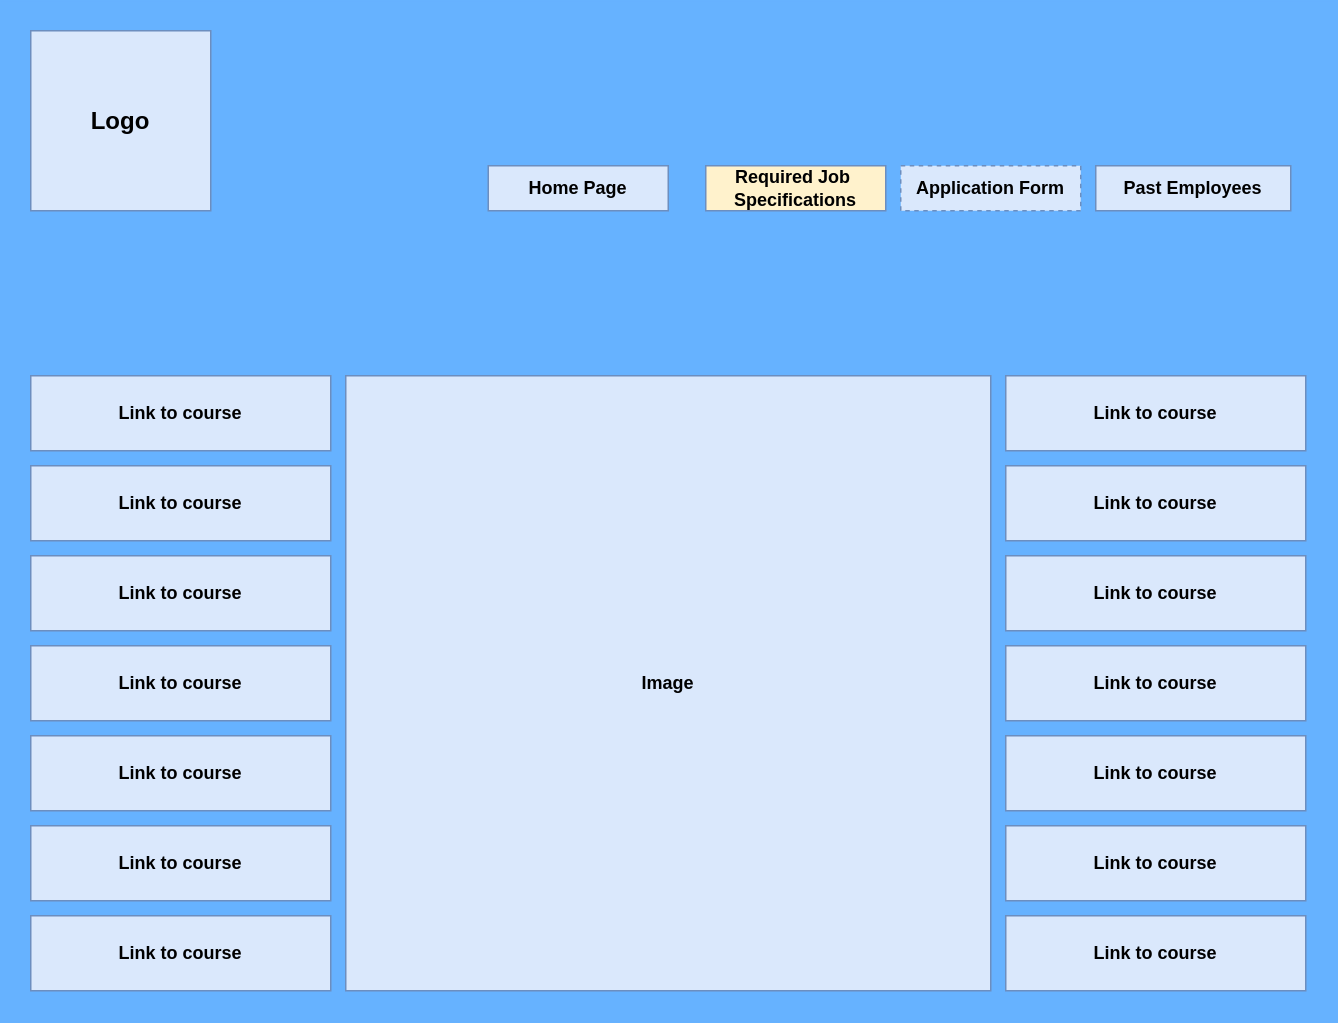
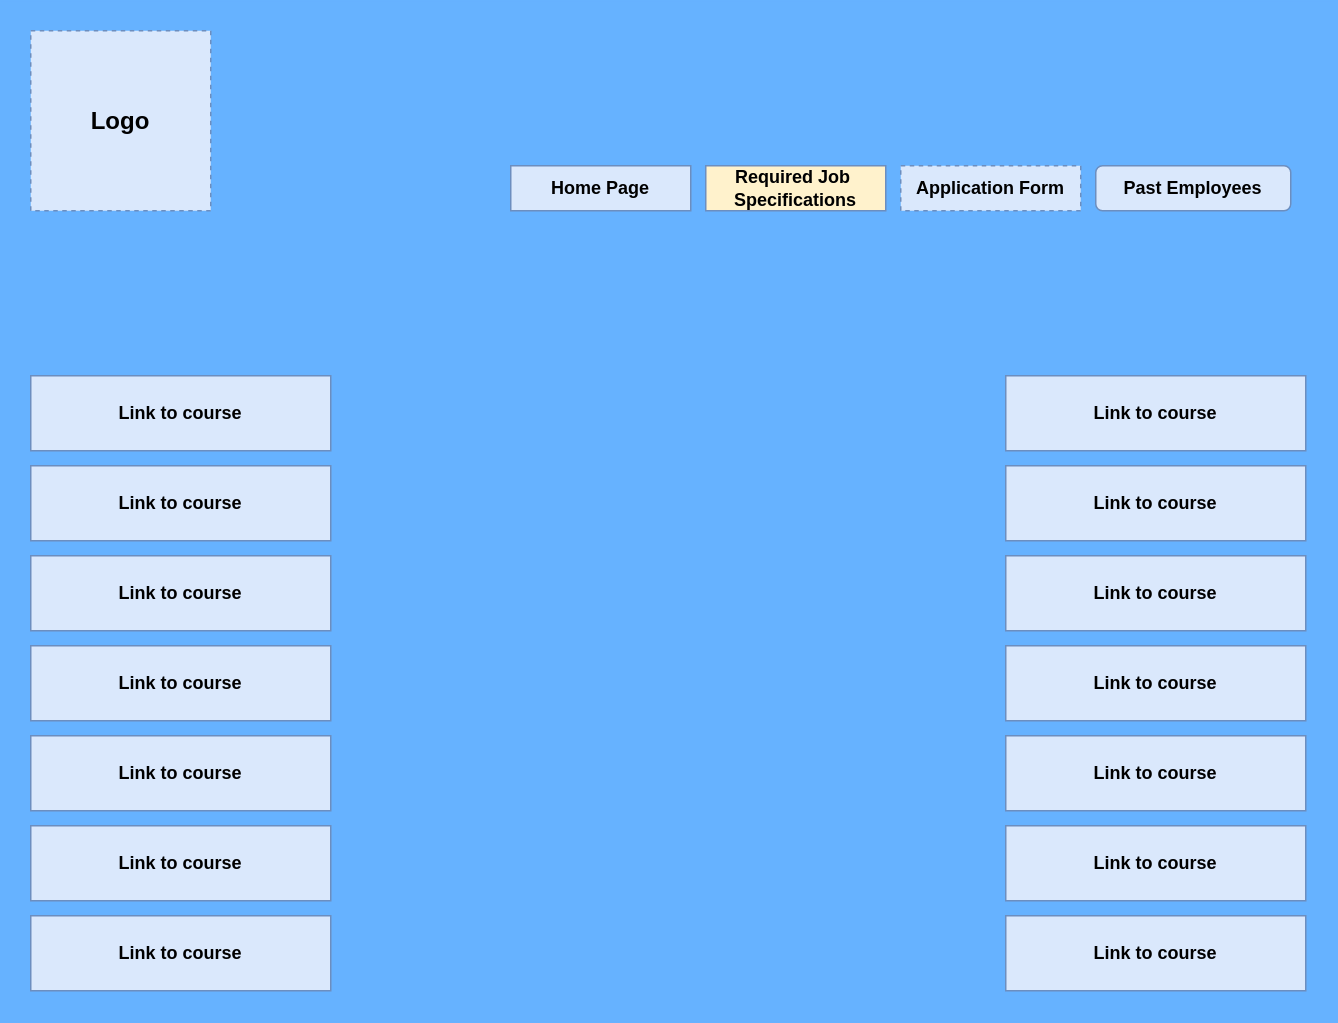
(121, 121) -> (121, 121)
(578, 188) -> (601, 188)
(1193, 188) -> (1193, 188)
(668, 683) -> none
